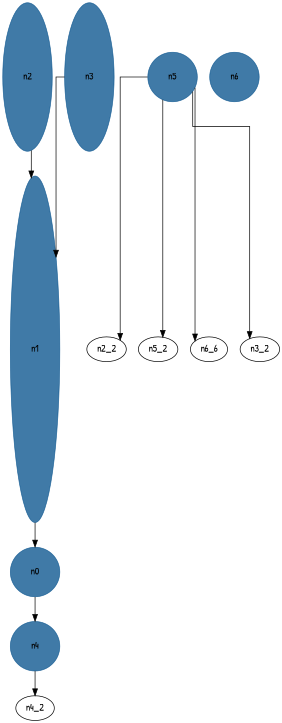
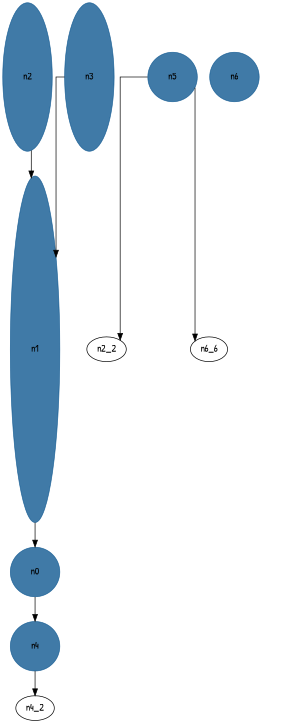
(158, 349) -> none
(260, 349) -> none
